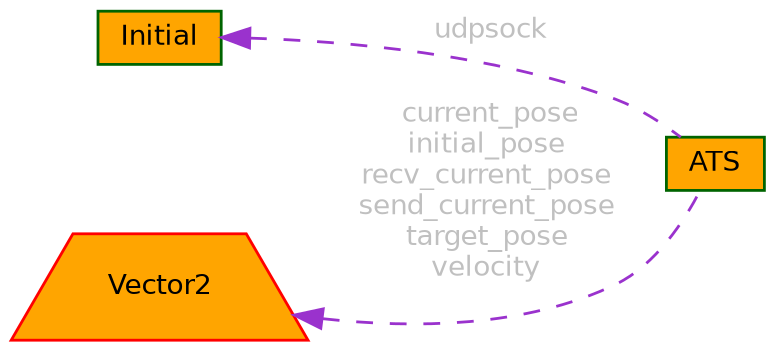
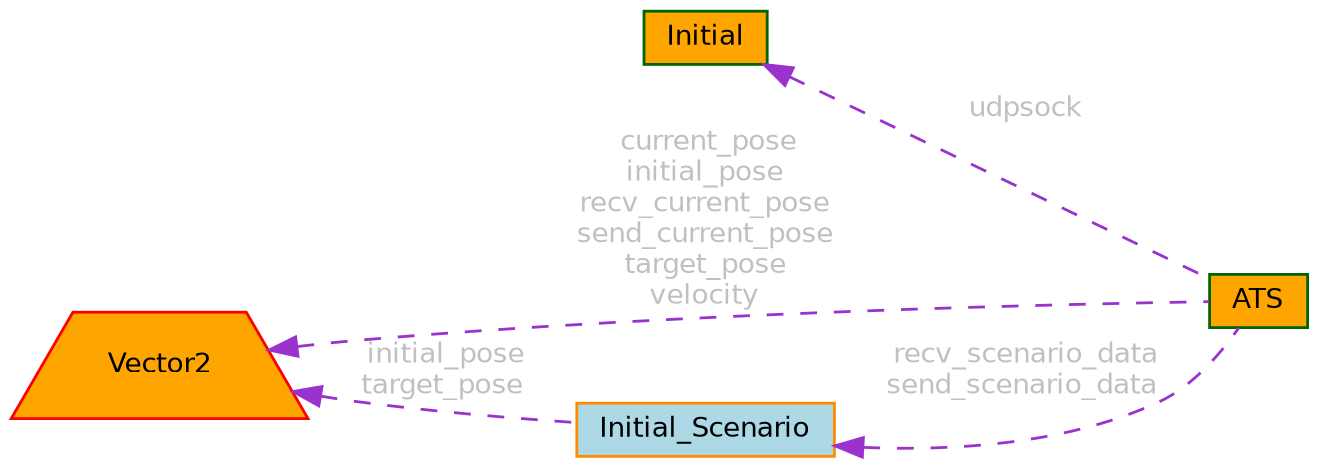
none -> (706, 430)
